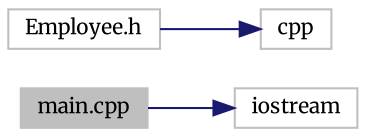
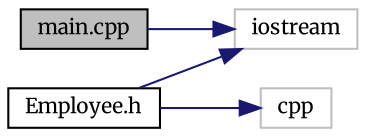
(84, 29) -> (84, 108)
none -> (180, 72)
(84, 108) -> (84, 29)
